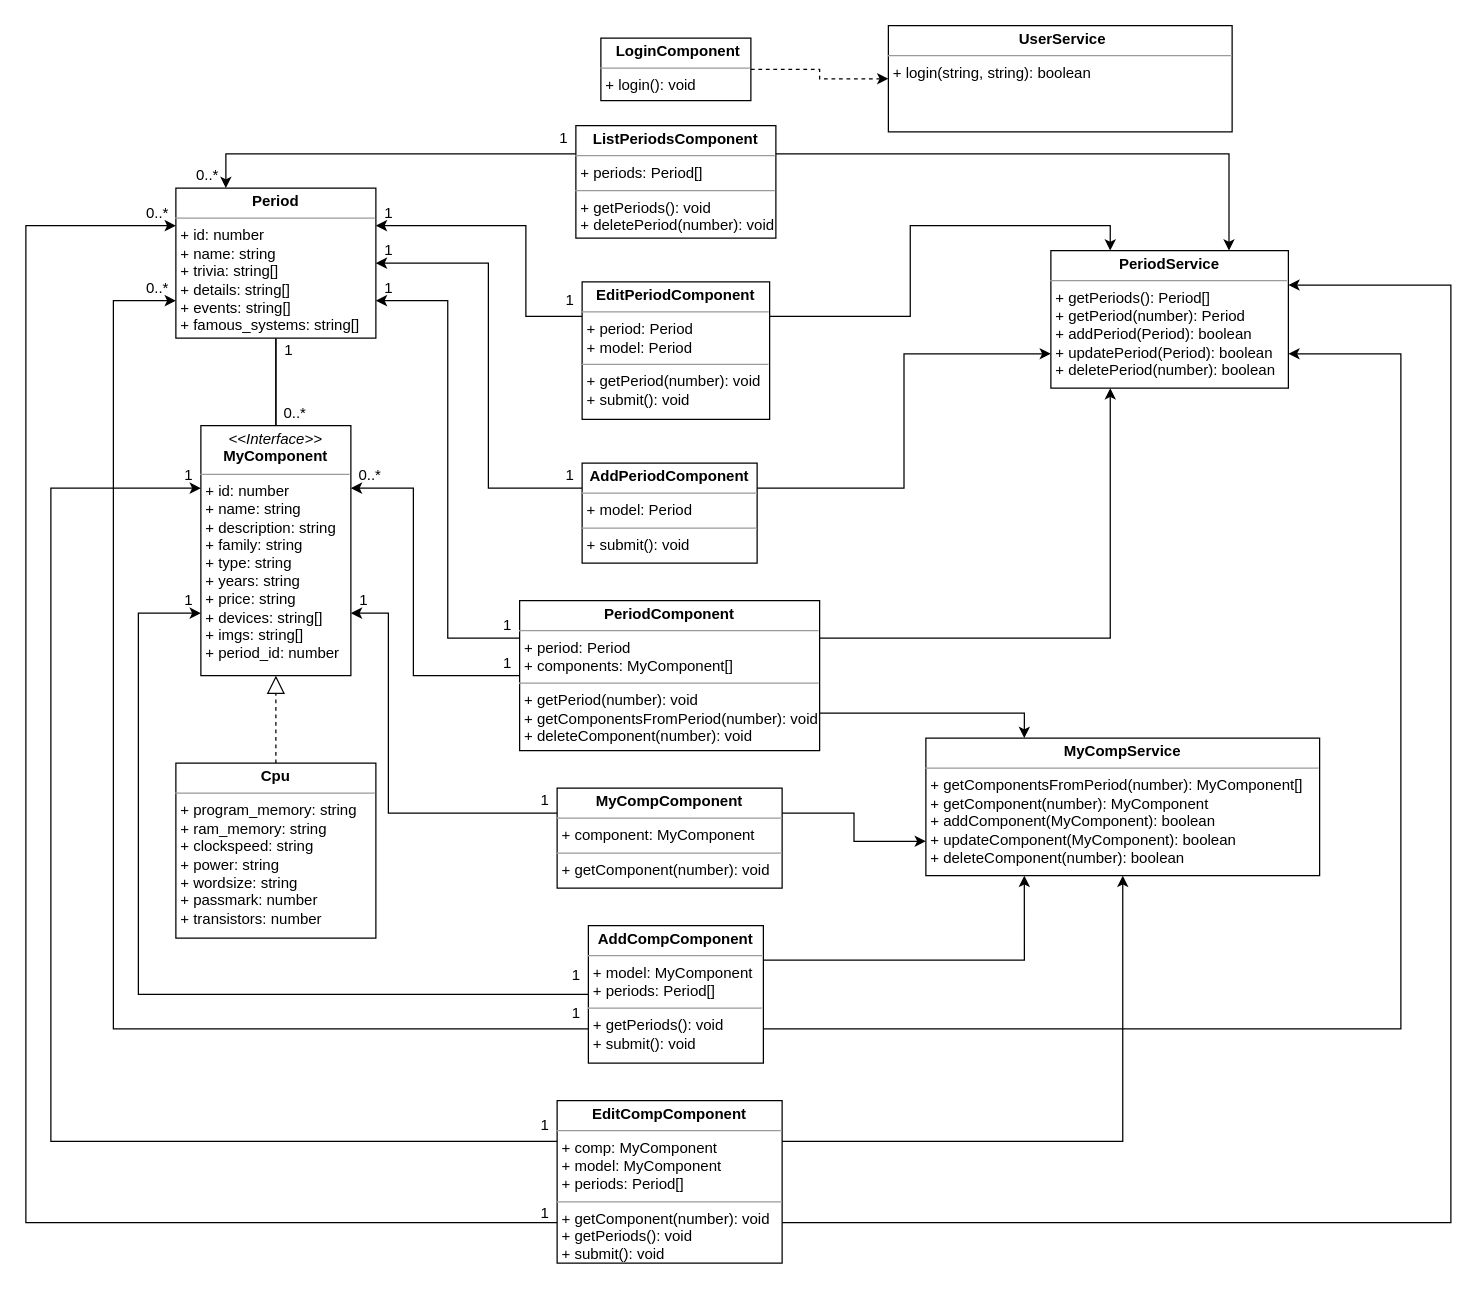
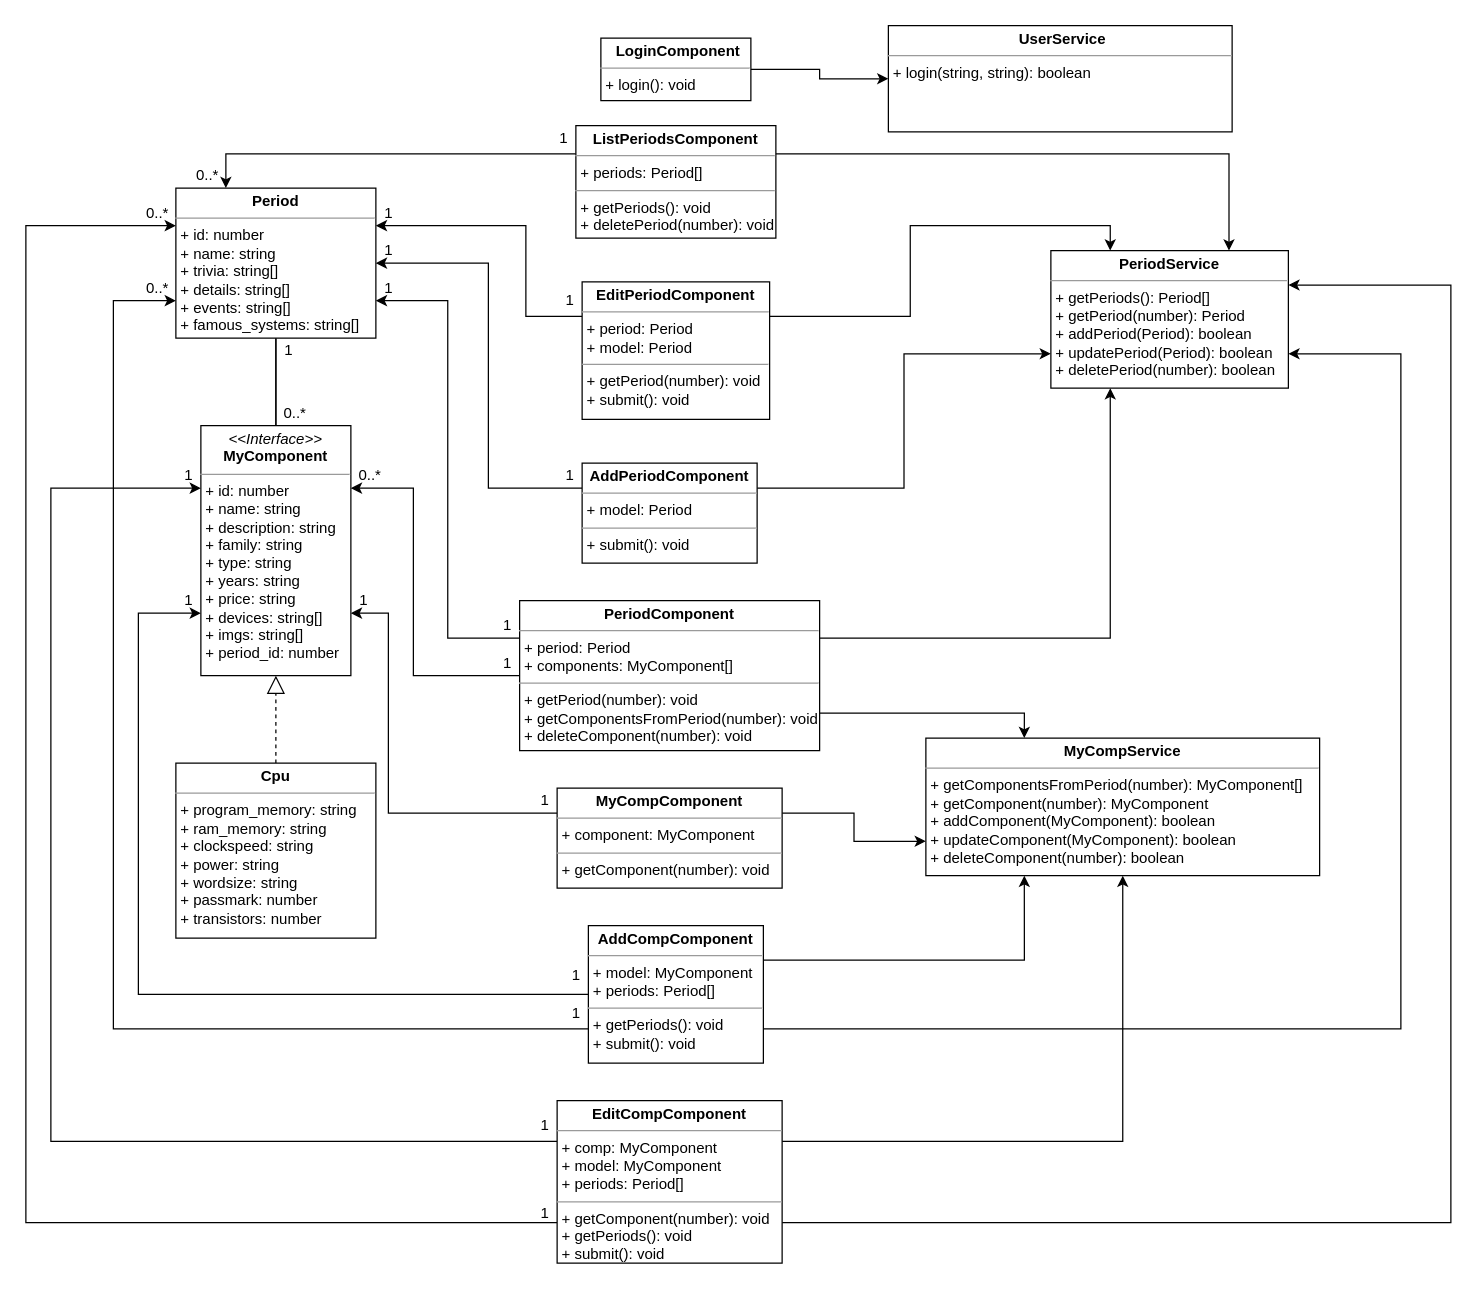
(819, 69) -> (819, 69)
